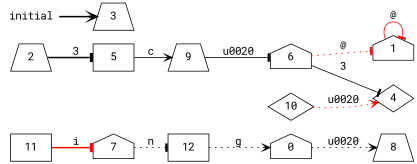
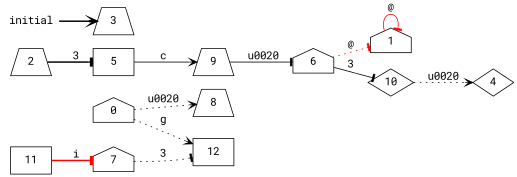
(344, 79) -> (352, 72)
(342, 107) -> (439, 83)
(151, 142) -> (164, 154)
(236, 148) -> (160, 130)
